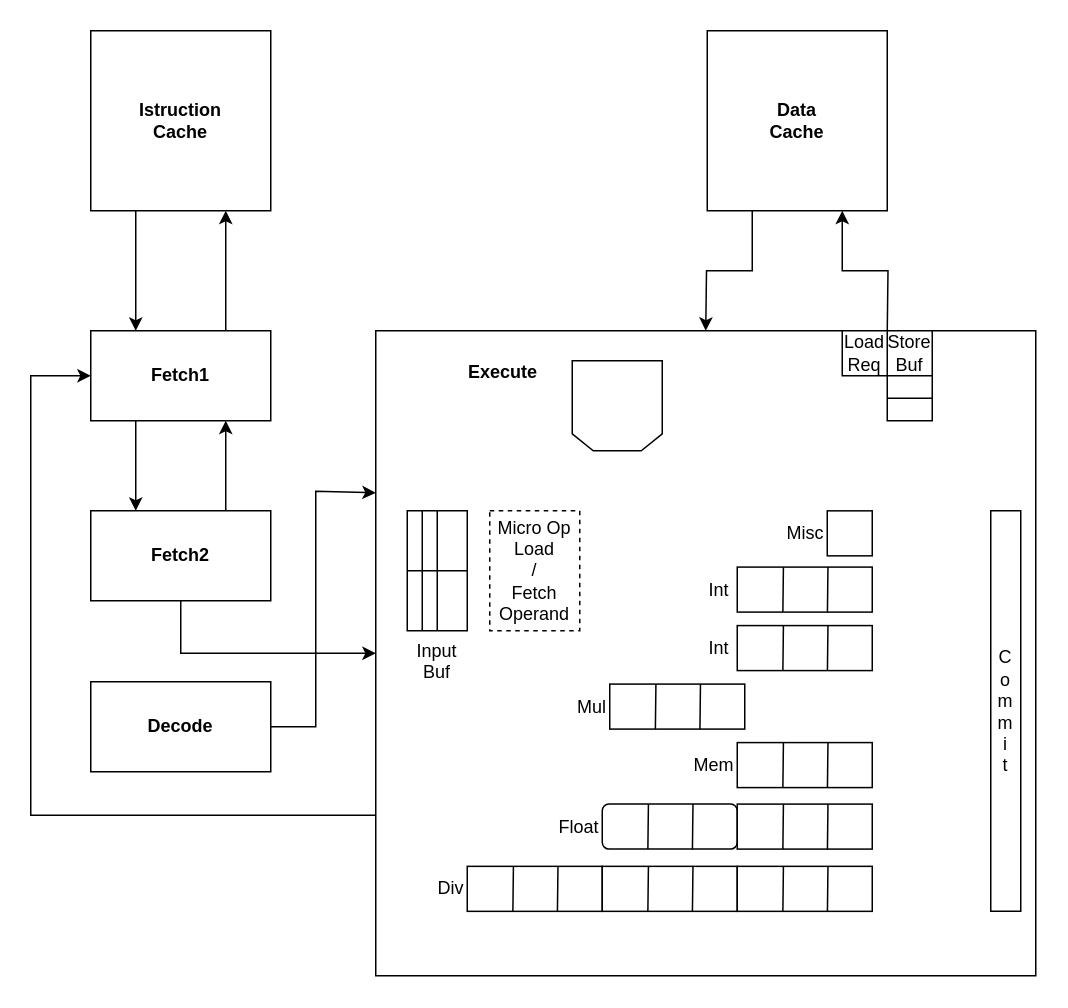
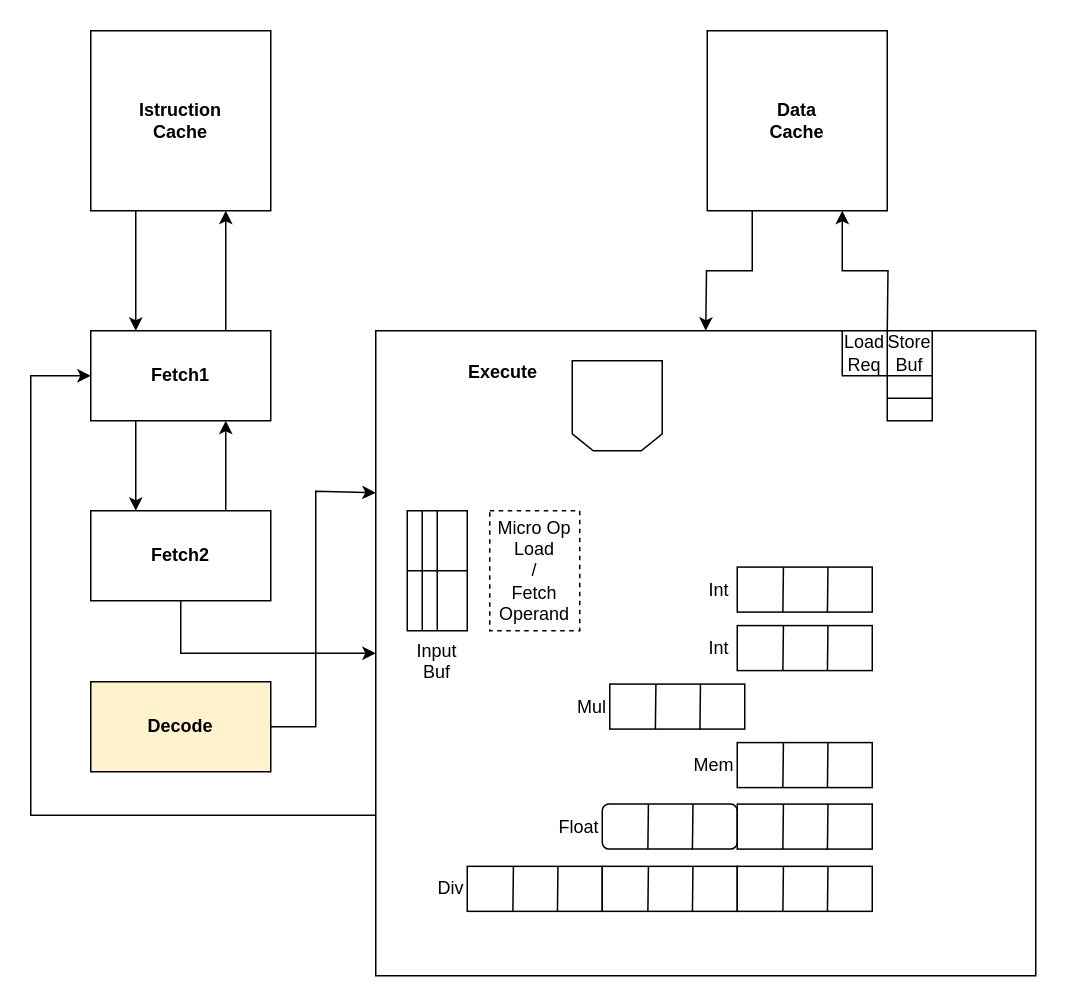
(850, 533) -> none
(1006, 711) -> none
(181, 727) -> (181, 727)
